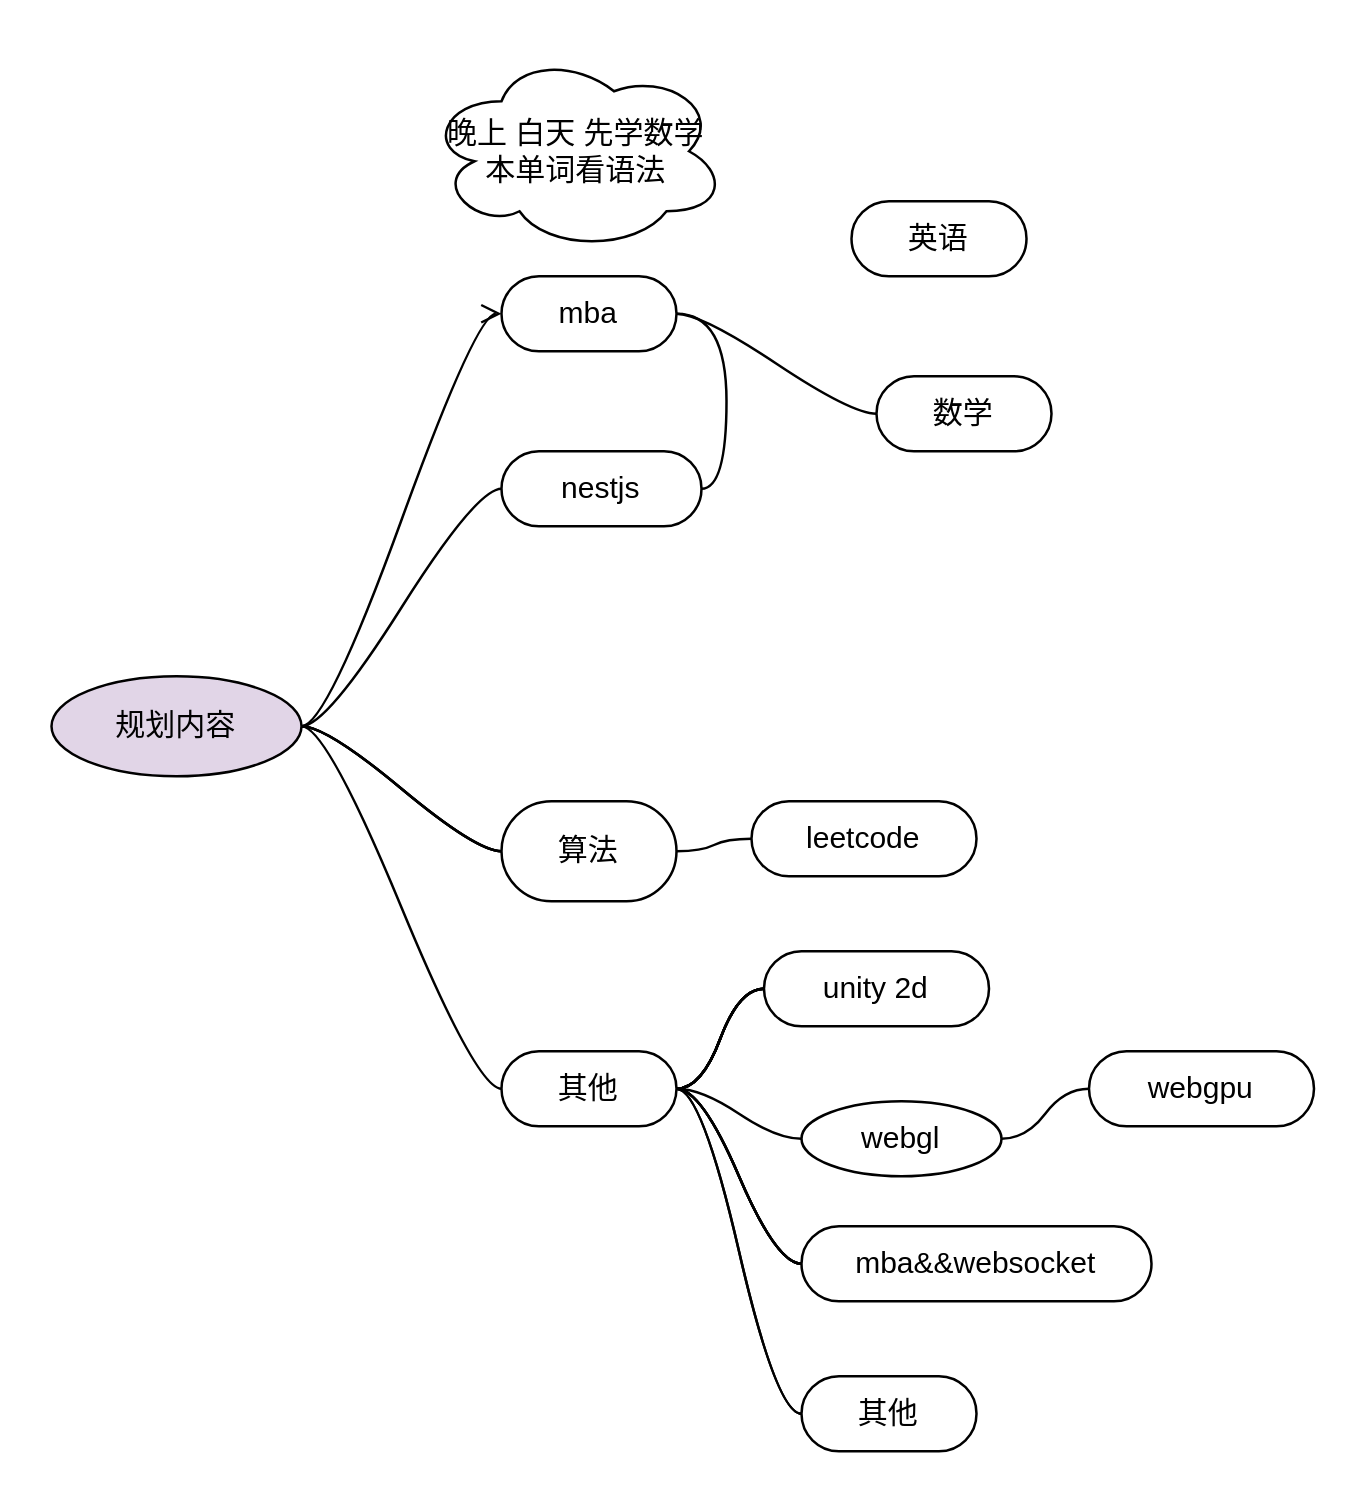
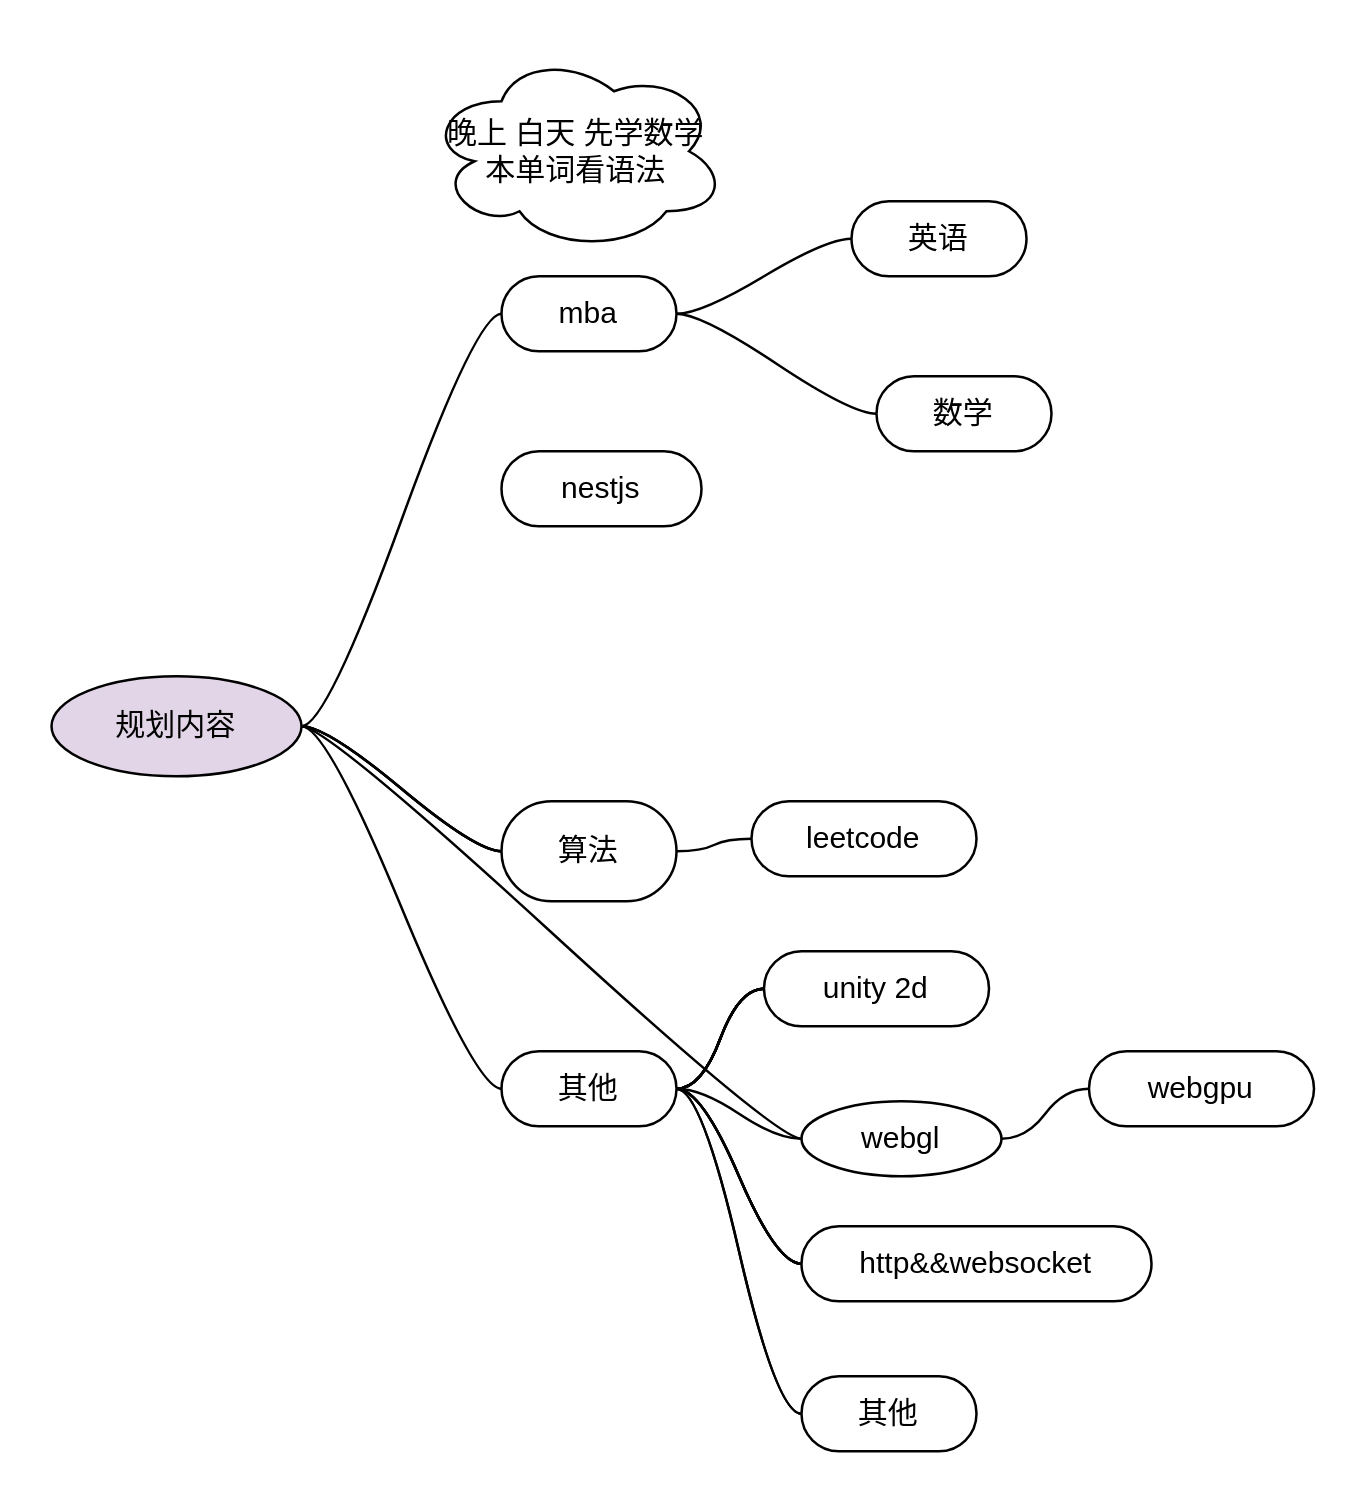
(463, 363) -> (465, 363)
(726, 410) -> (770, 273)
(405, 601) -> (513, 898)
(976, 1264) -> (976, 1264)
